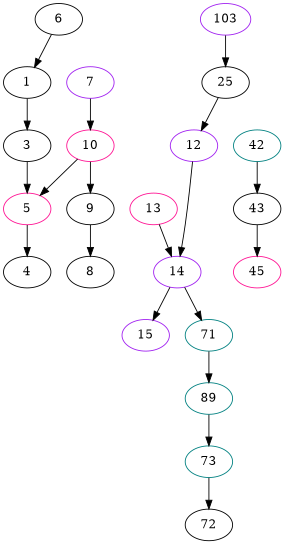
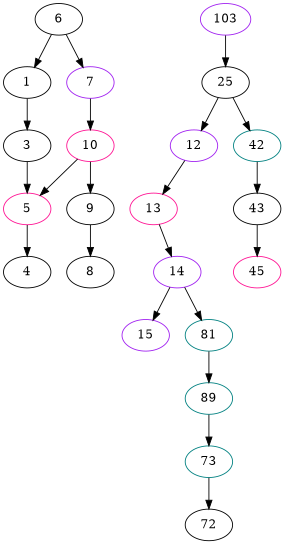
none -> (73, 47)
none -> (239, 110)
(188, 205) -> (176, 174)
(209, 335) -> (209, 335)
